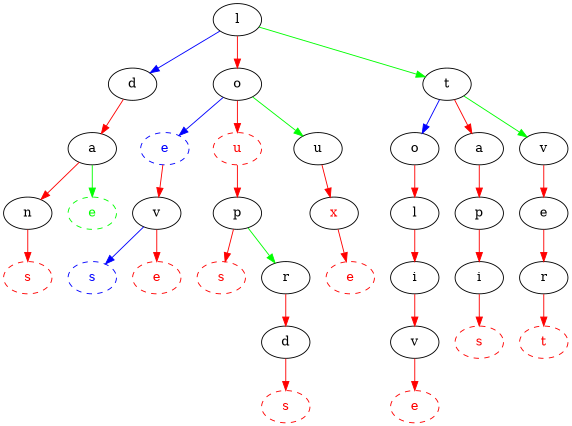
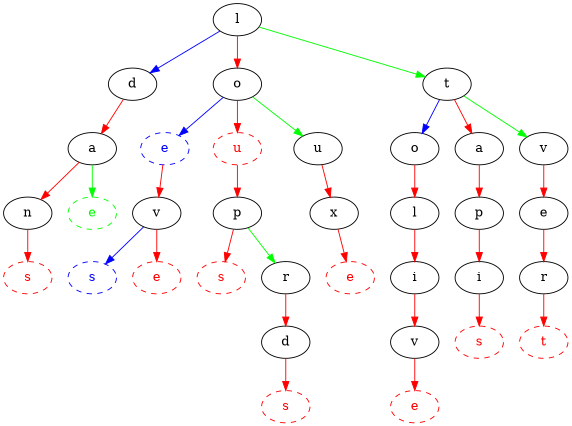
(334, 213) -> (334, 213)
